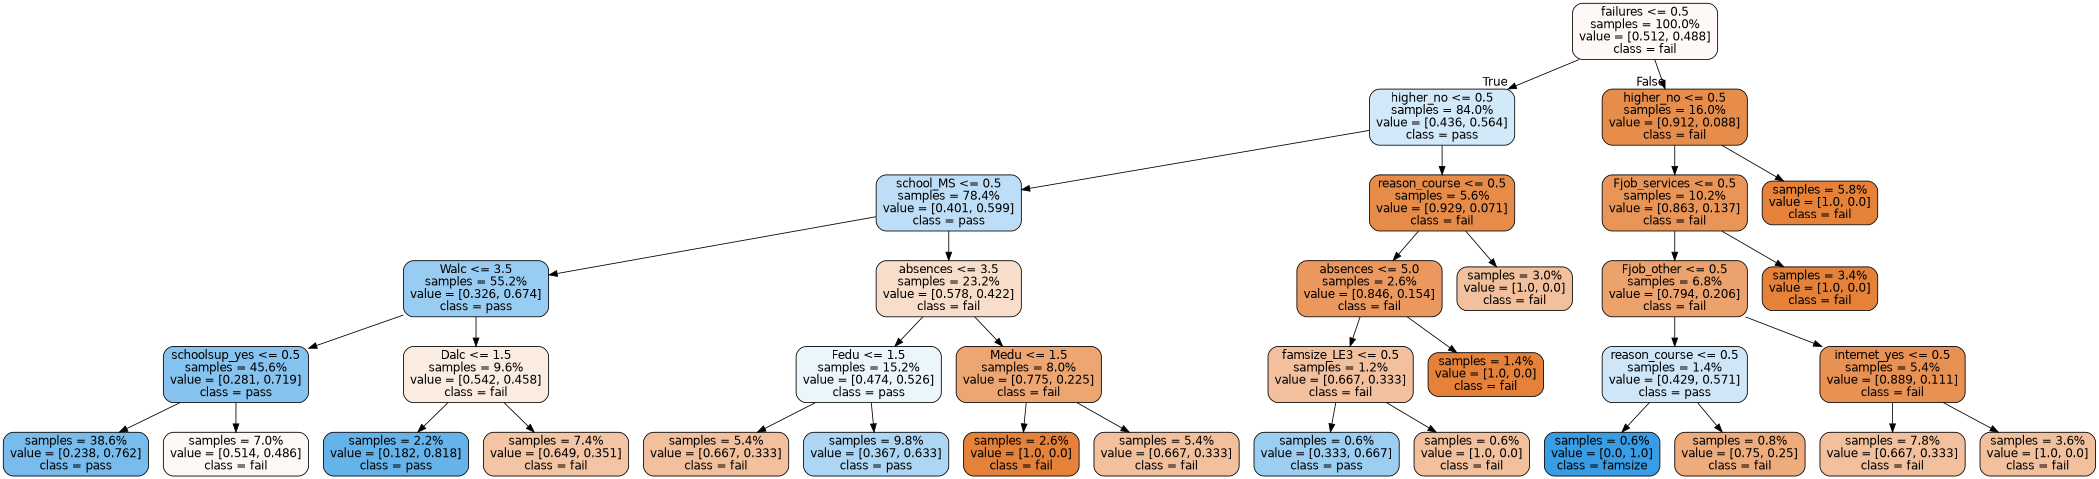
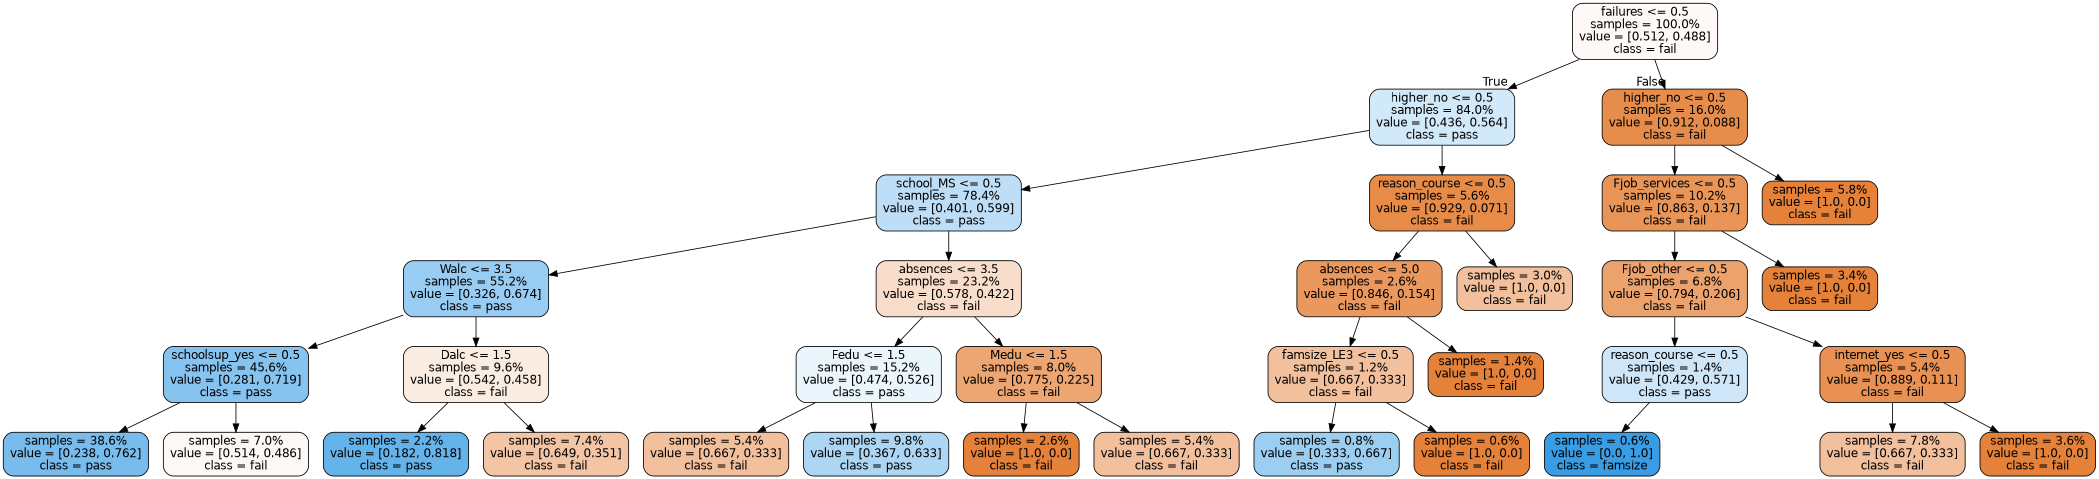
(1327, 454) -> (1327, 454)
(1472, 454) -> (1472, 454)
(1740, 454) -> none
(2038, 454) -> (2038, 454)
